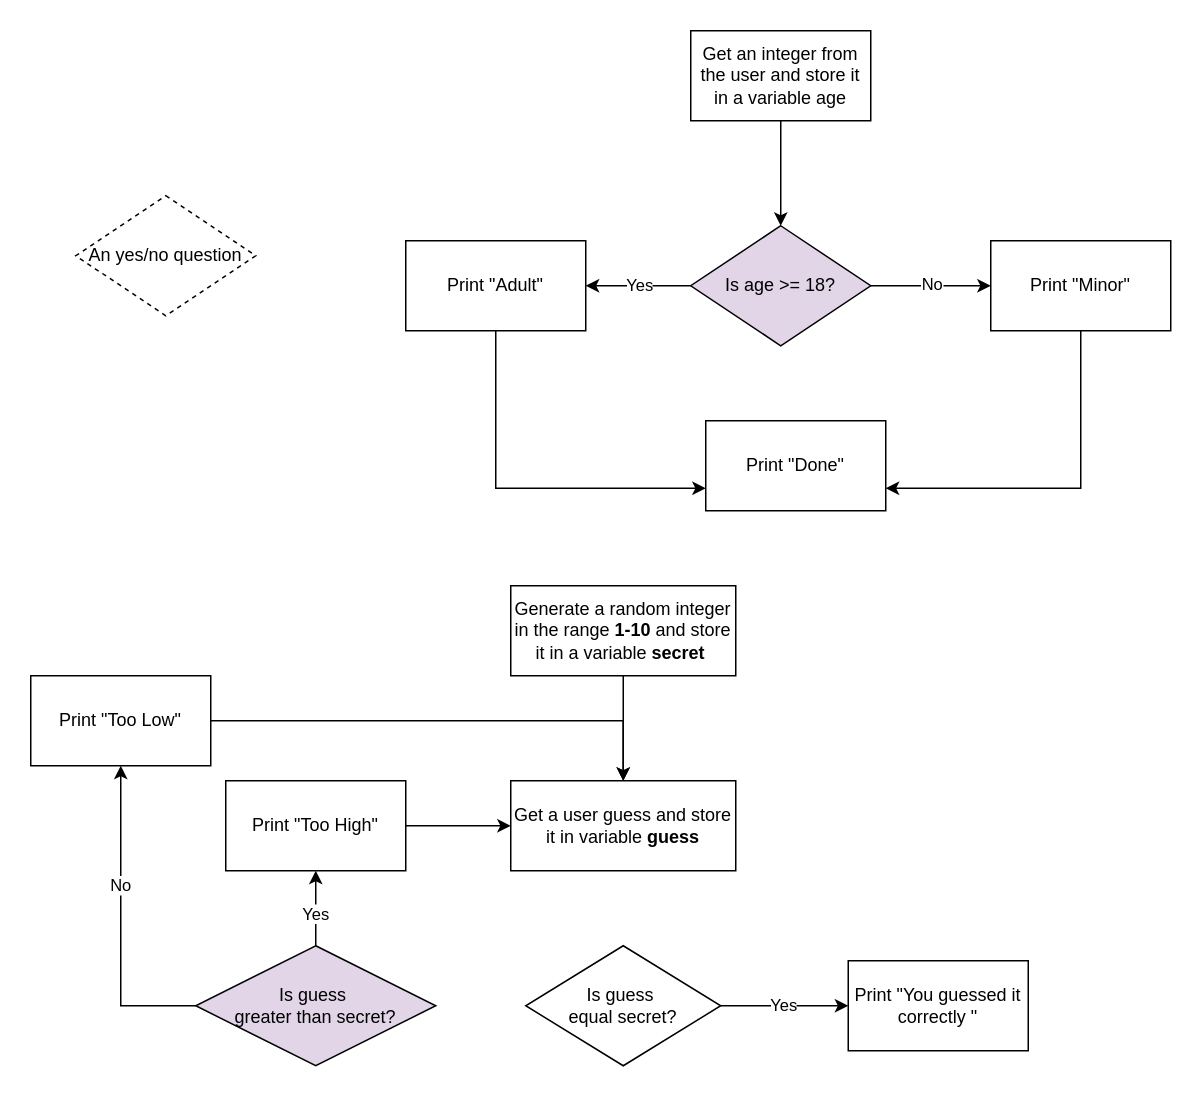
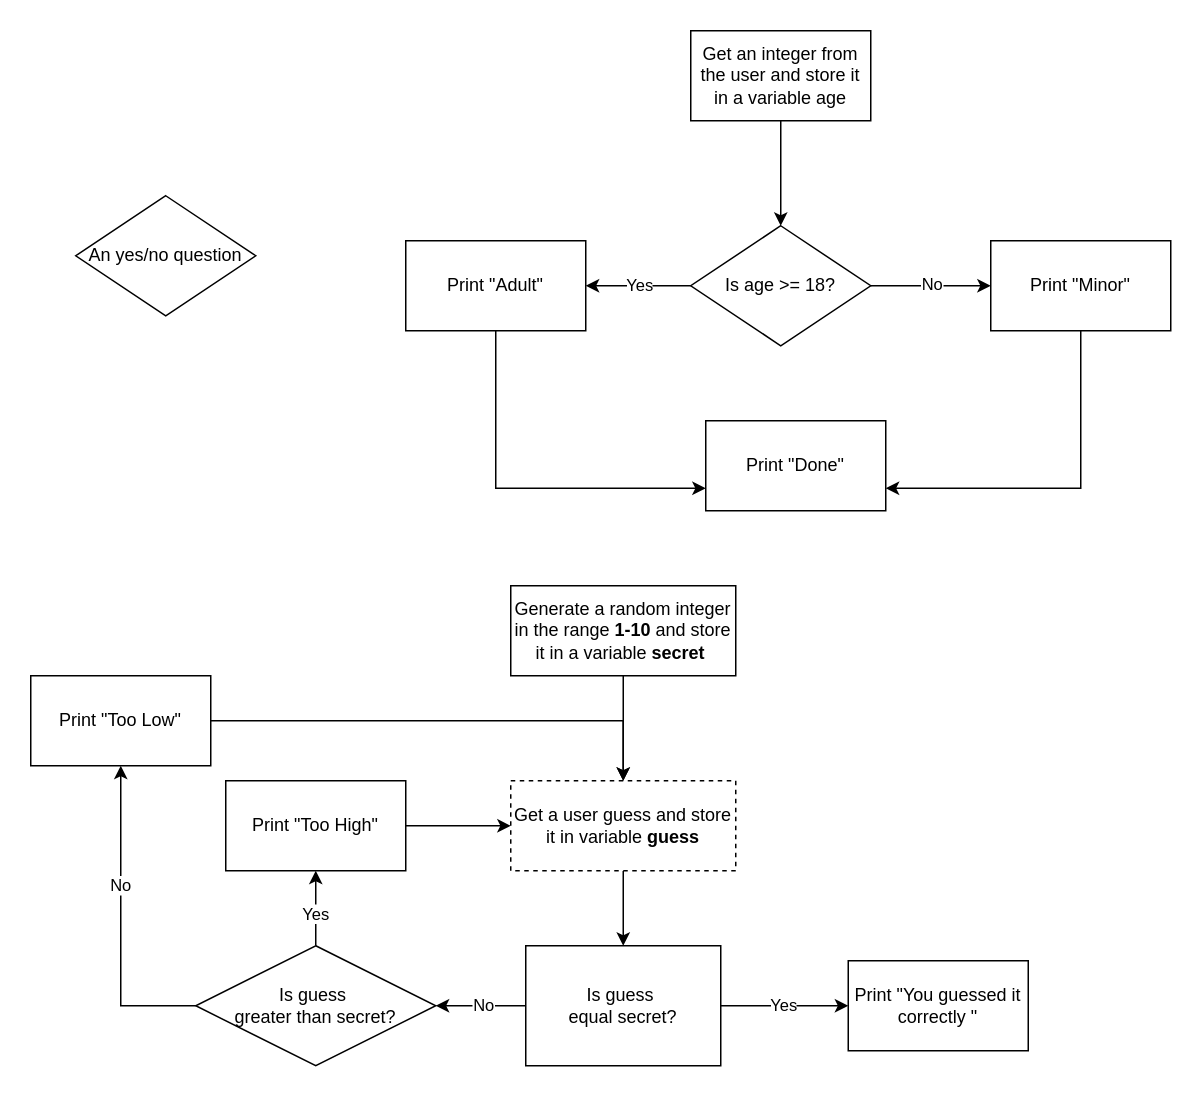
(166, 256) -> (166, 256)
(781, 286) -> (781, 286)
(623, 826) -> (623, 826)
none -> (623, 903)
(316, 1006) -> (316, 1006)
none -> (486, 1006)
(623, 1006) -> (623, 1006)
